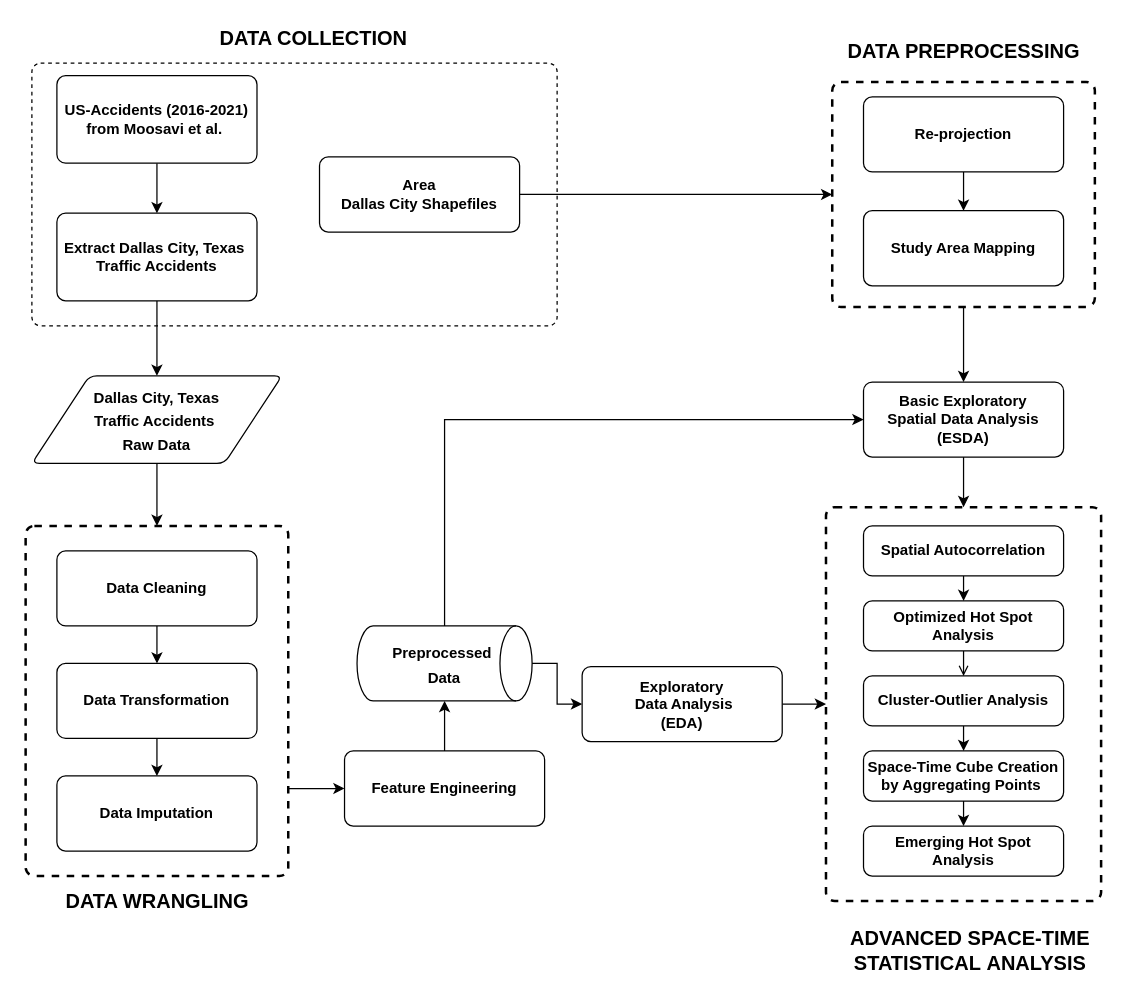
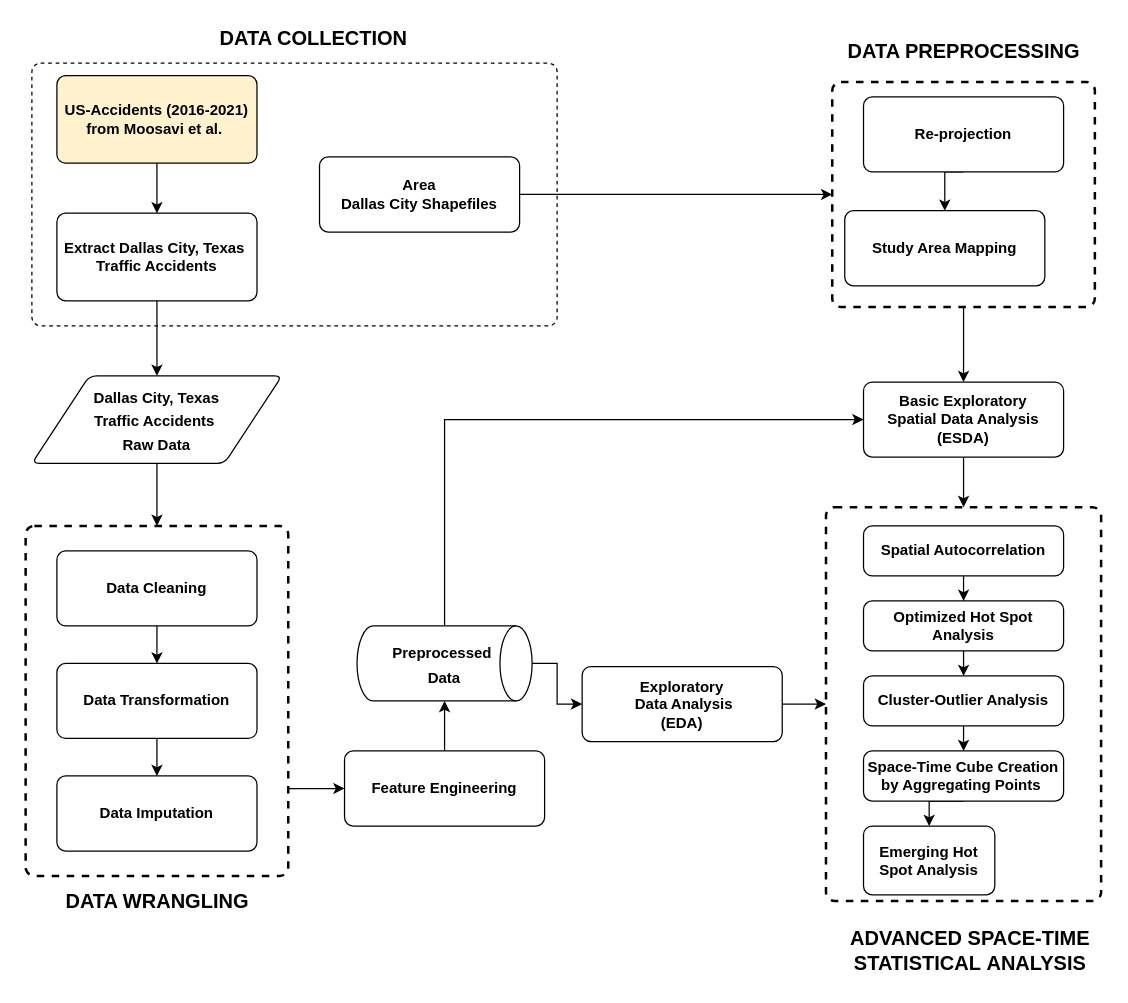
(157, 119) -> (157, 119)
(963, 248) -> (944, 248)
(963, 668) -> (963, 666)
(963, 851) -> (929, 860)
